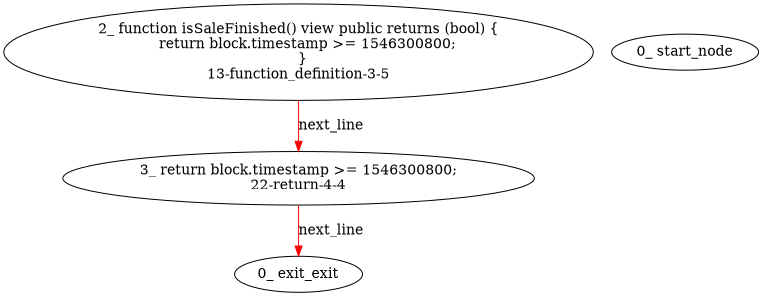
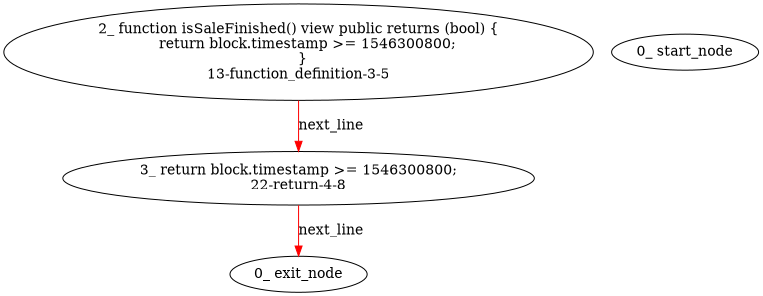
(299, 178) -> (299, 178)
(299, 274) -> (299, 274)
